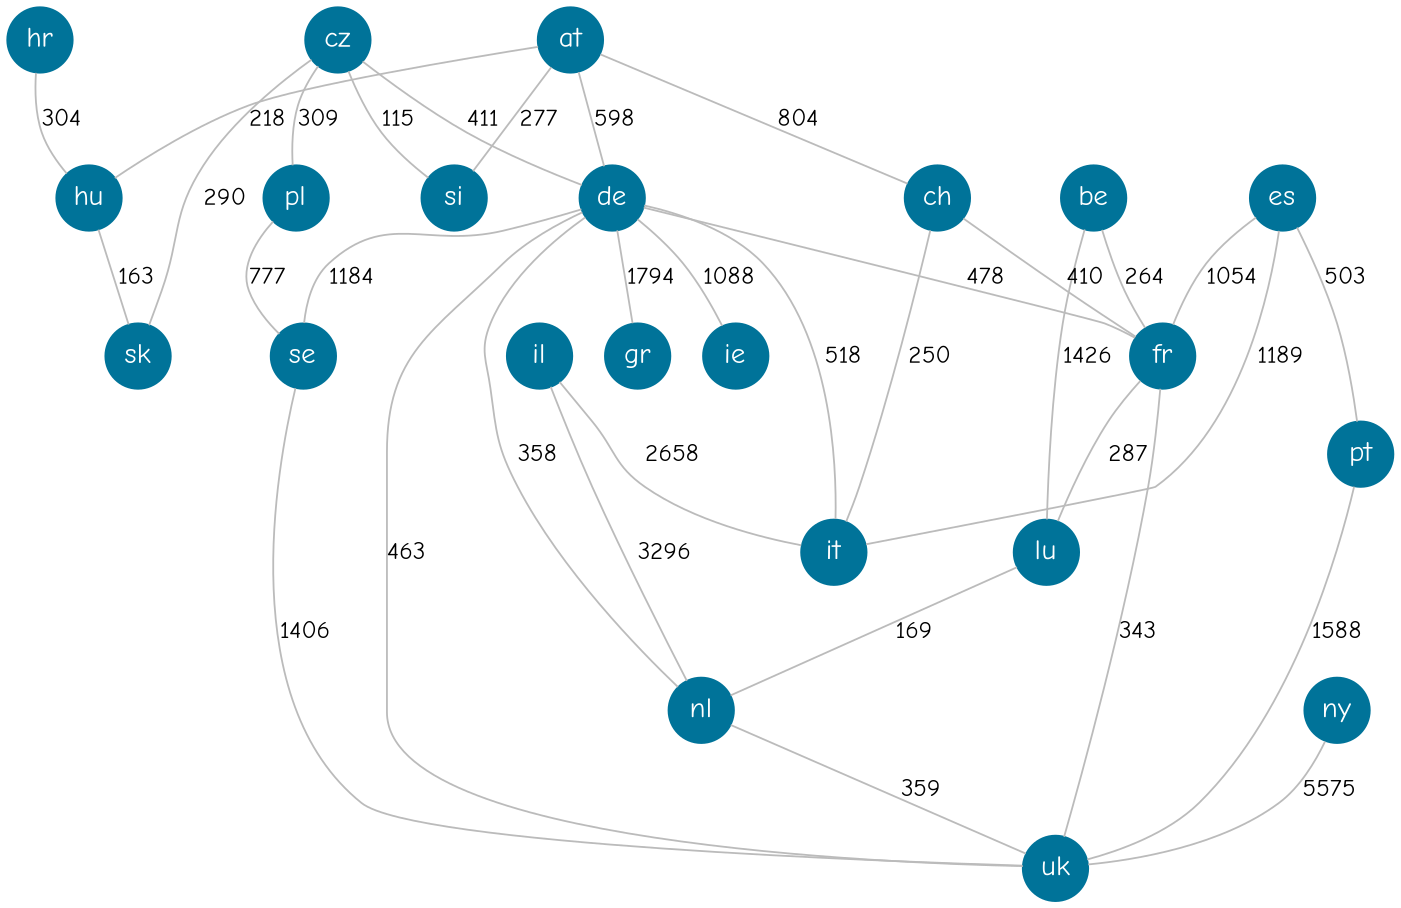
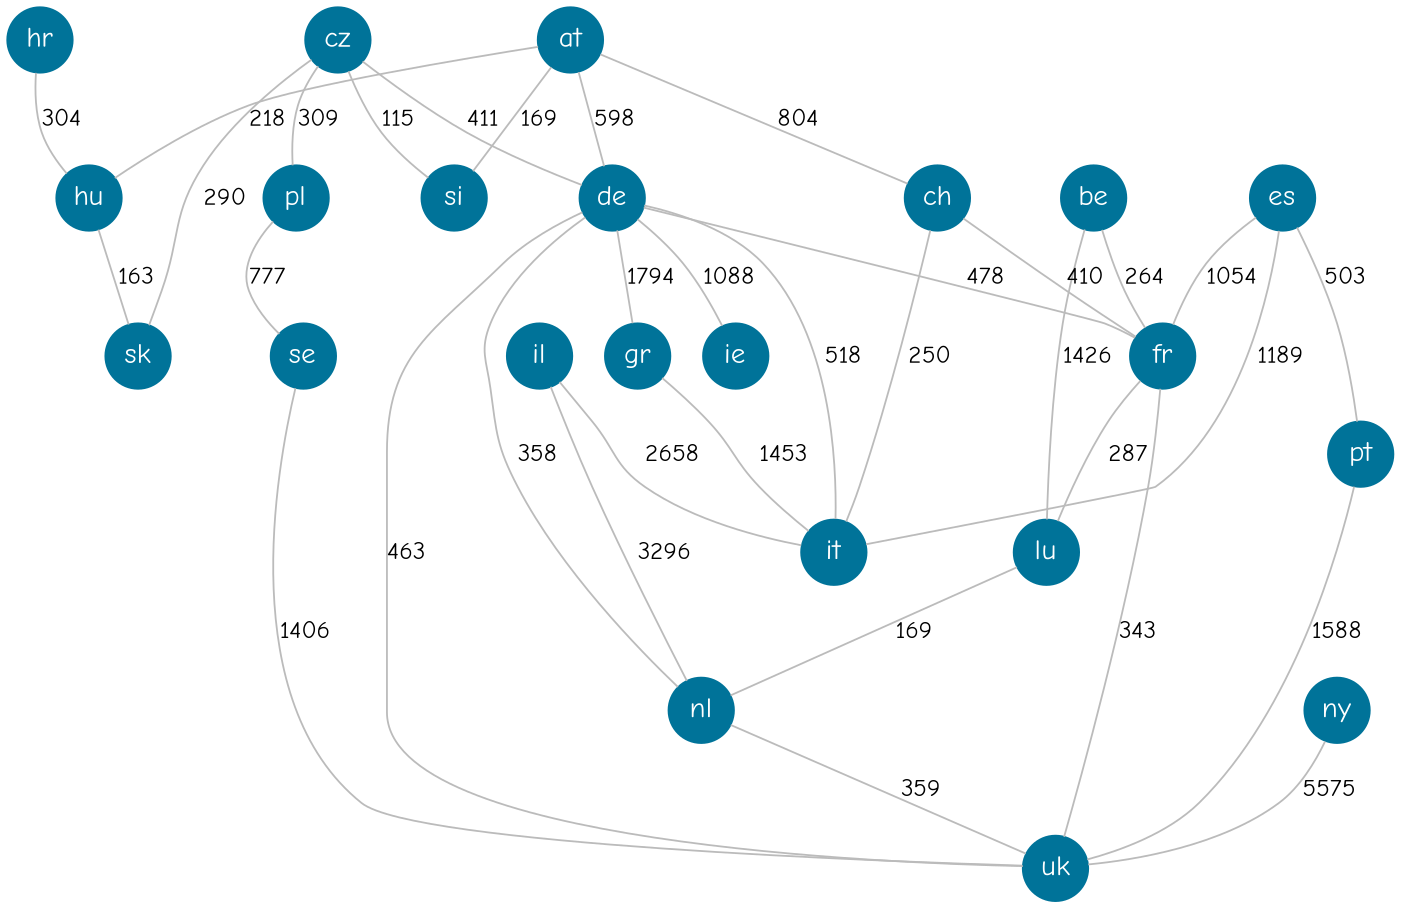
(540, 119) -> (540, 119)
(420, 234) -> none
none -> (735, 455)
